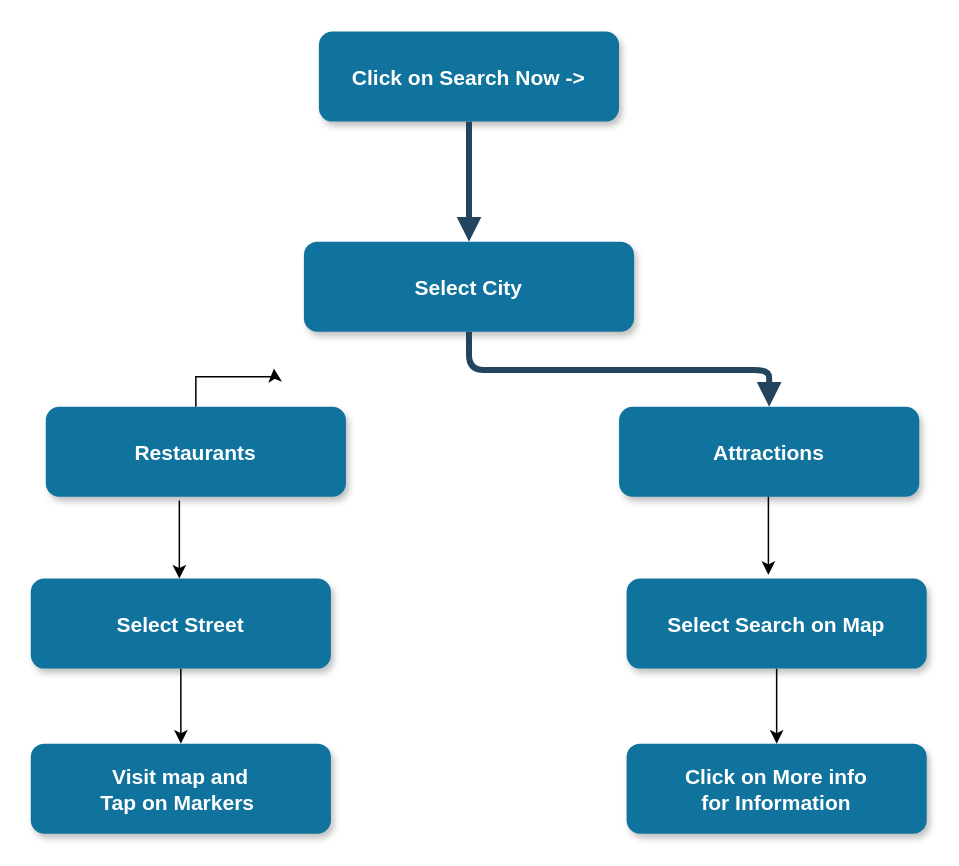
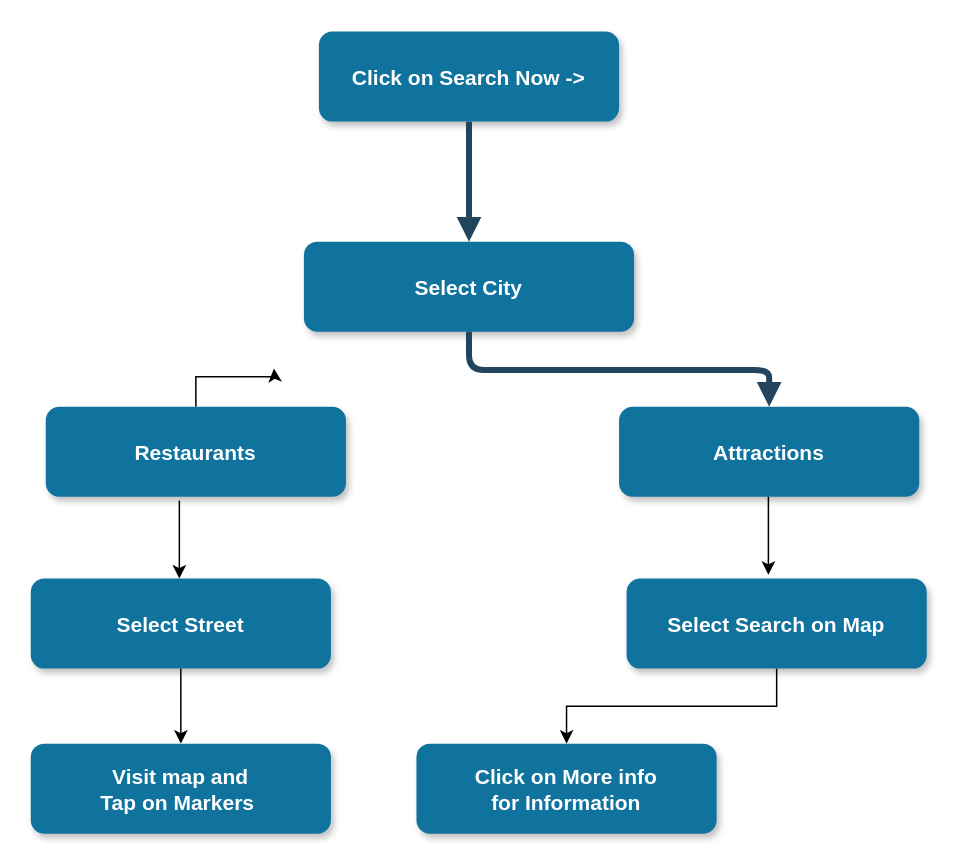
(776, 788) -> (566, 788)
